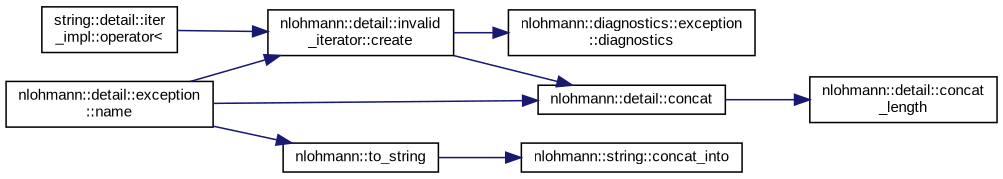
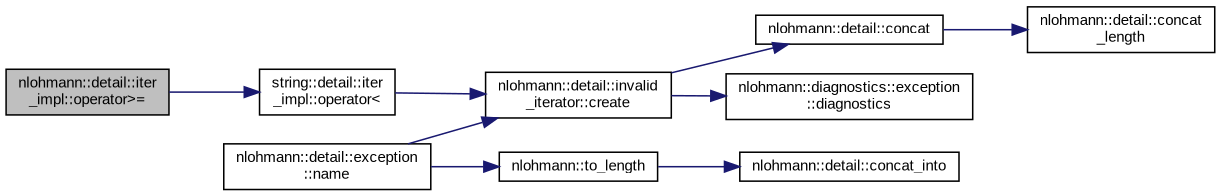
none -> (88, 92)
(368, 102) -> none
(361, 158) -> (578, 167)
(632, 158) -> (849, 167)
